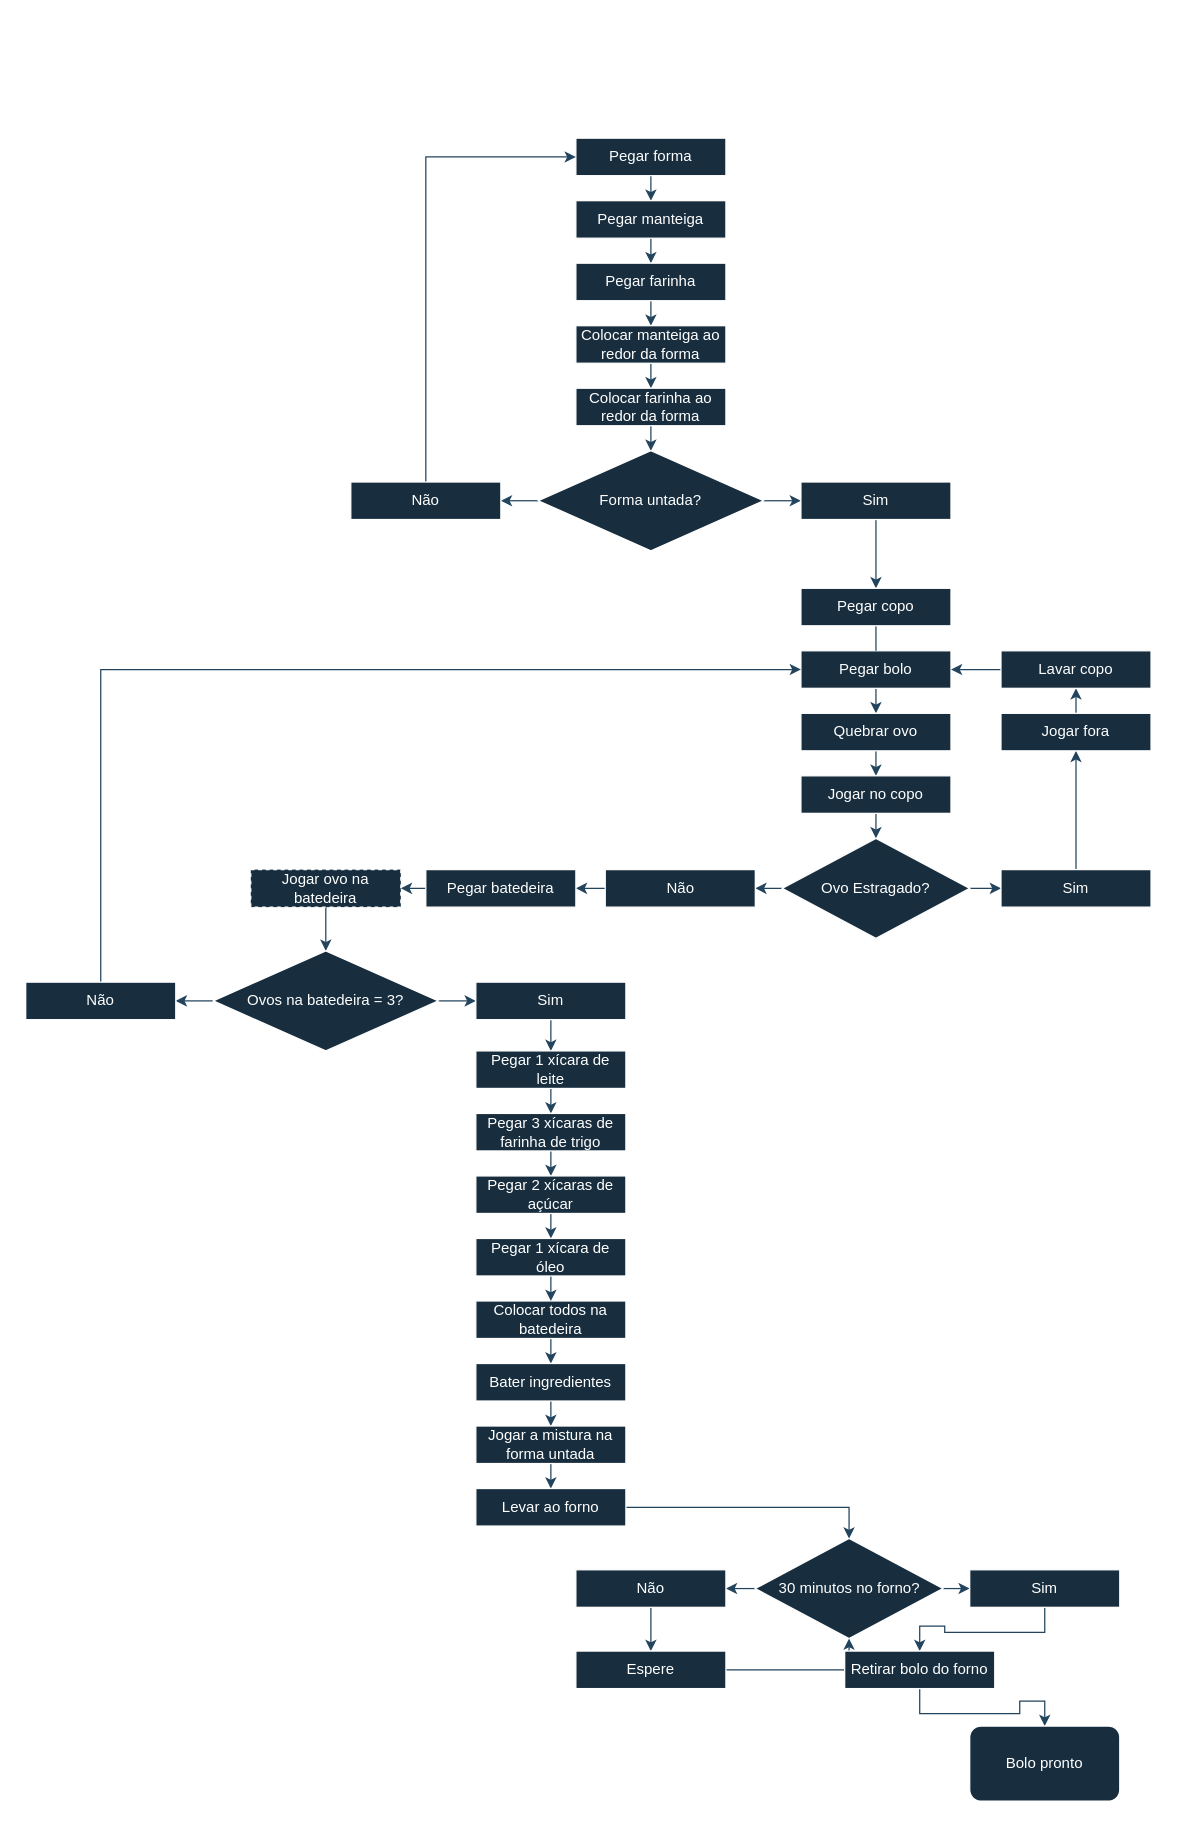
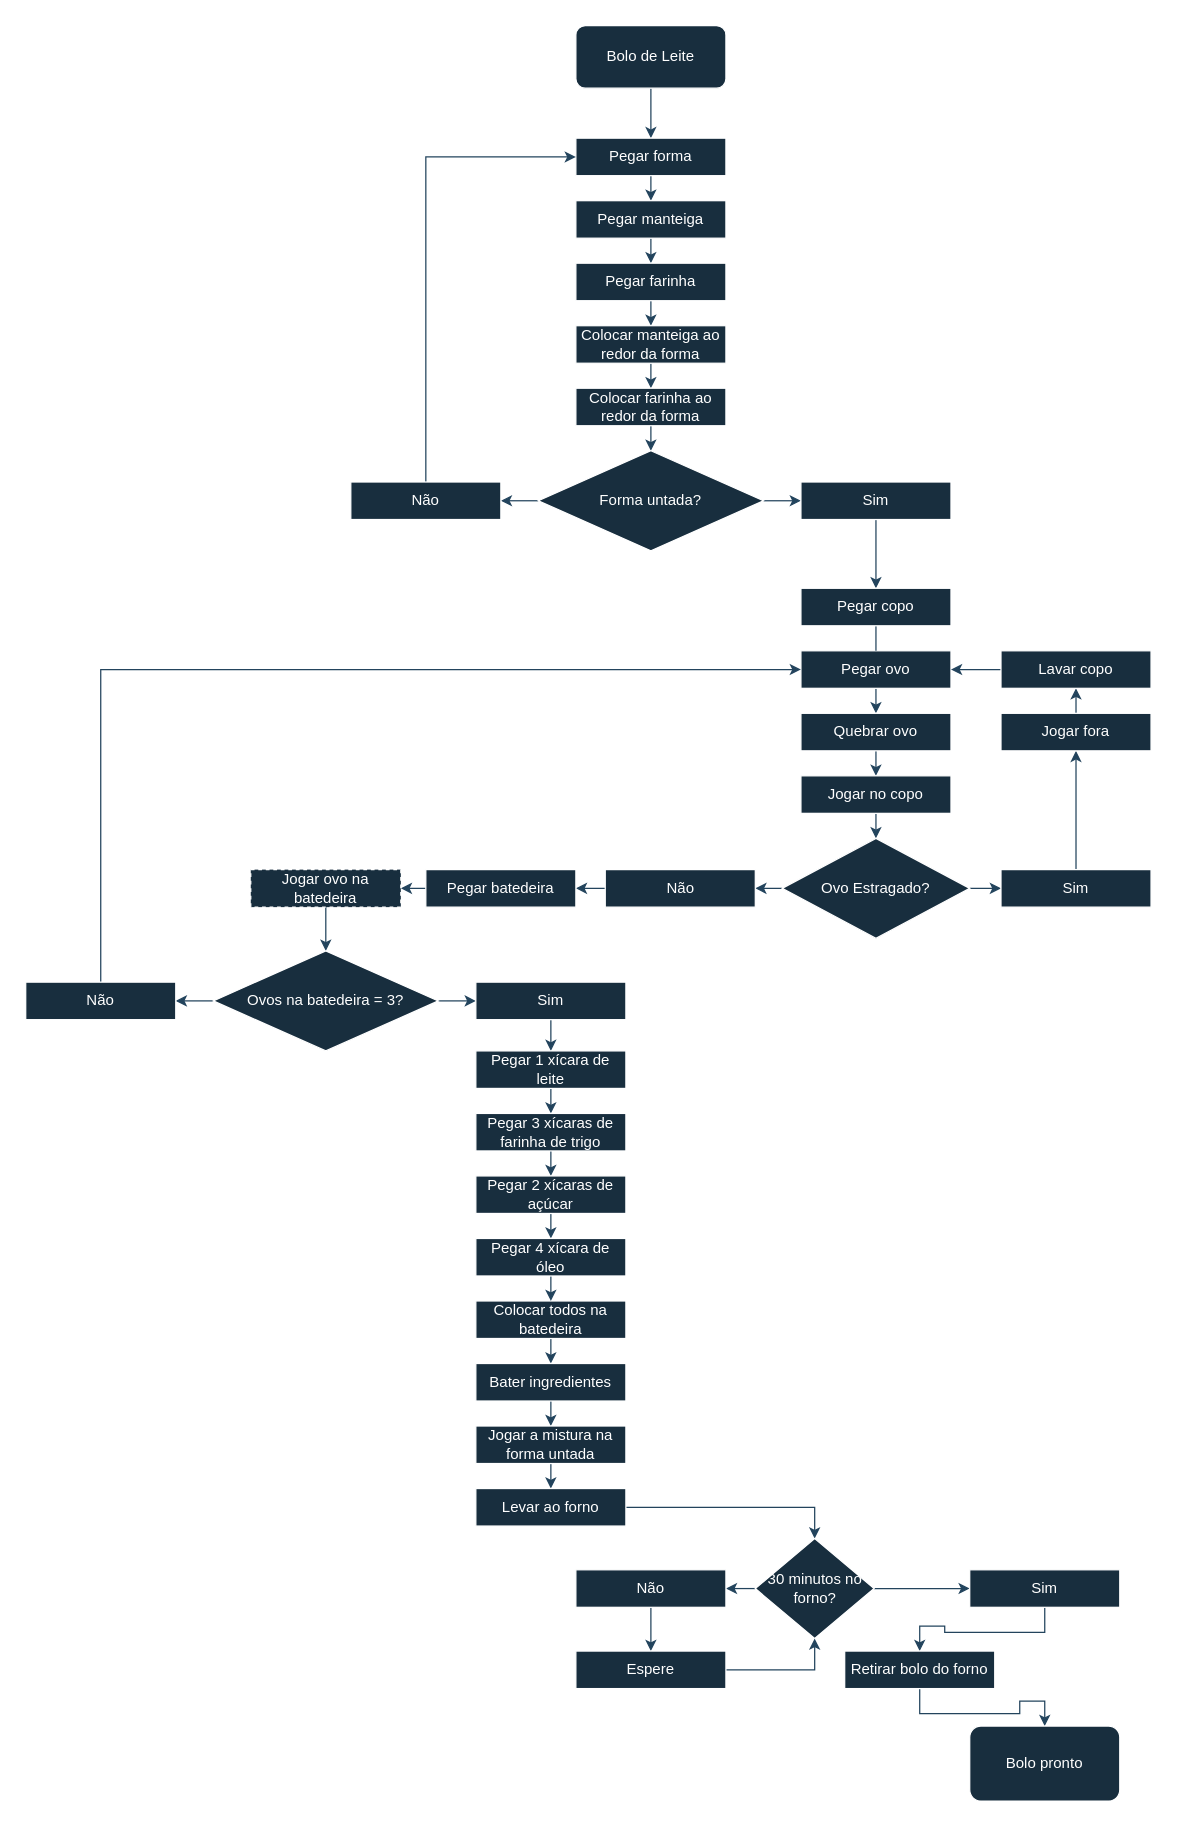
none -> (651, 57)
none -> (651, 109)
(876, 669) -> (876, 669)
(551, 1257) -> (551, 1257)
(849, 1588) -> (814, 1588)
